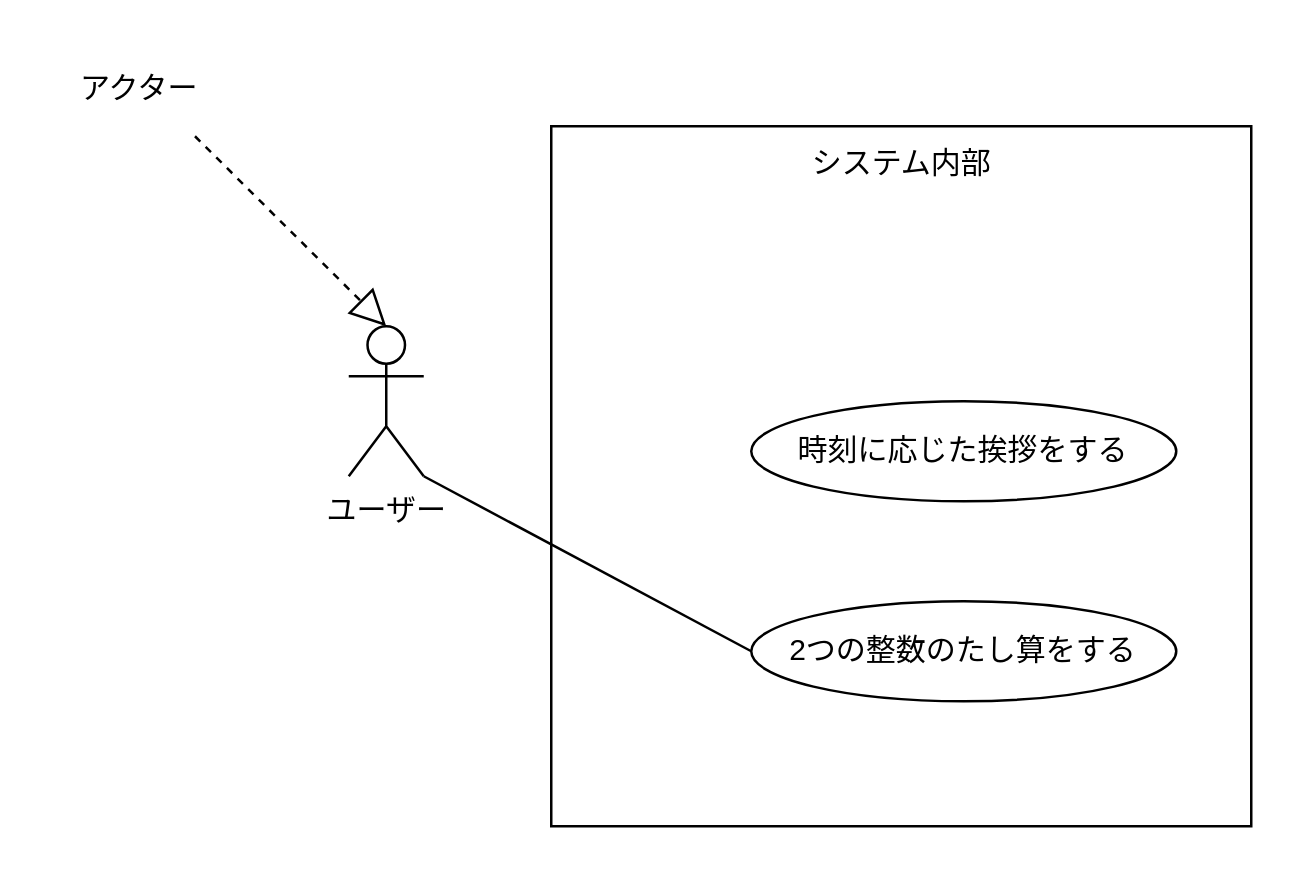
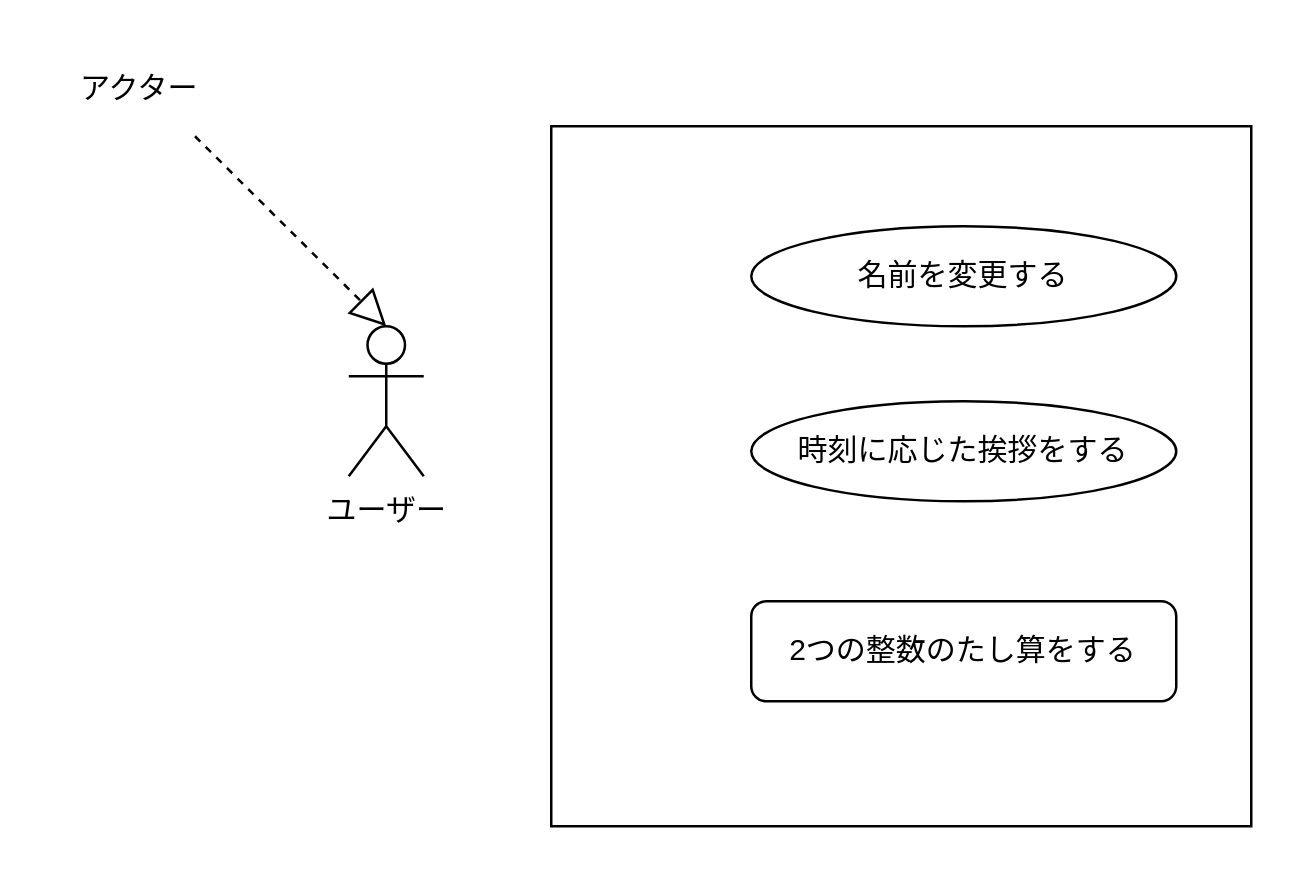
(901, 164) -> none
none -> (964, 276)
(587, 564) -> none
(964, 651) -> (964, 651)
